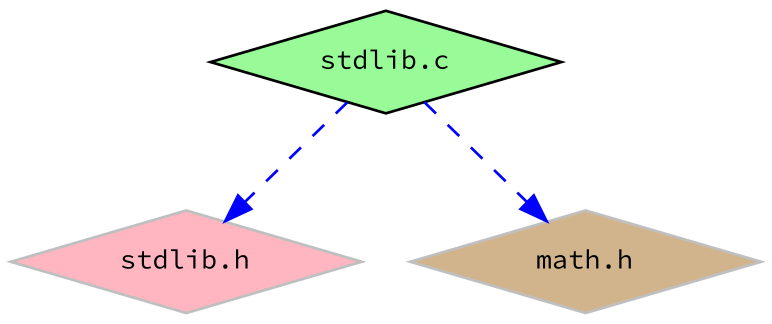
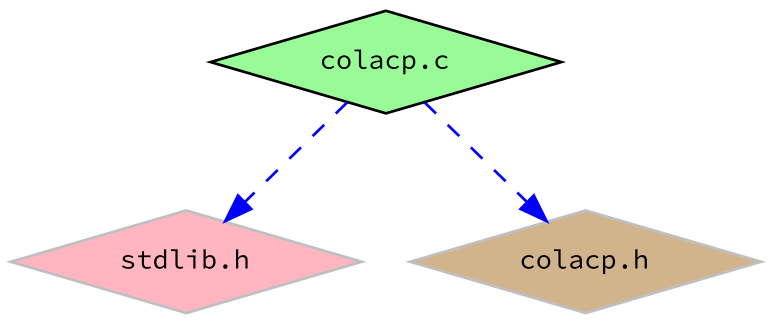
(386, 62) -> (386, 62)
(586, 262) -> (586, 262)
